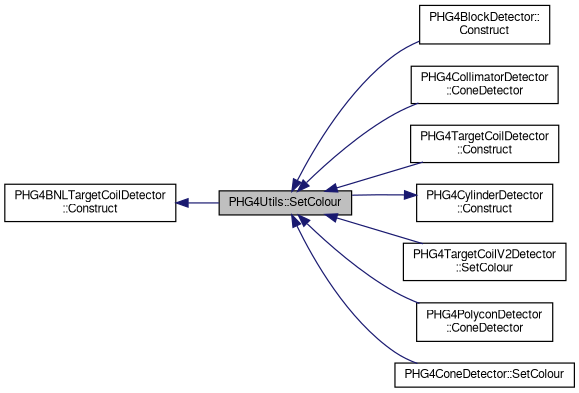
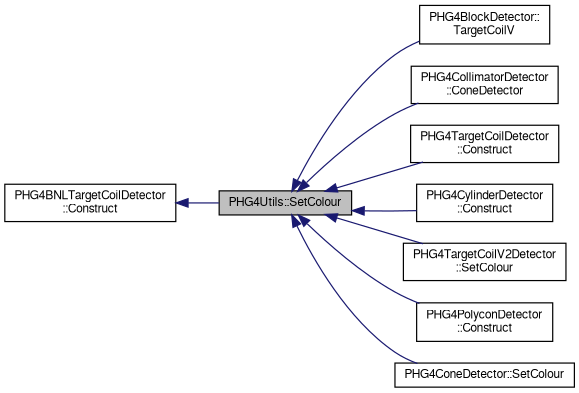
(485, 25) -> (485, 25)
(378, 195) -> (391, 211)
(485, 322) -> (485, 322)
